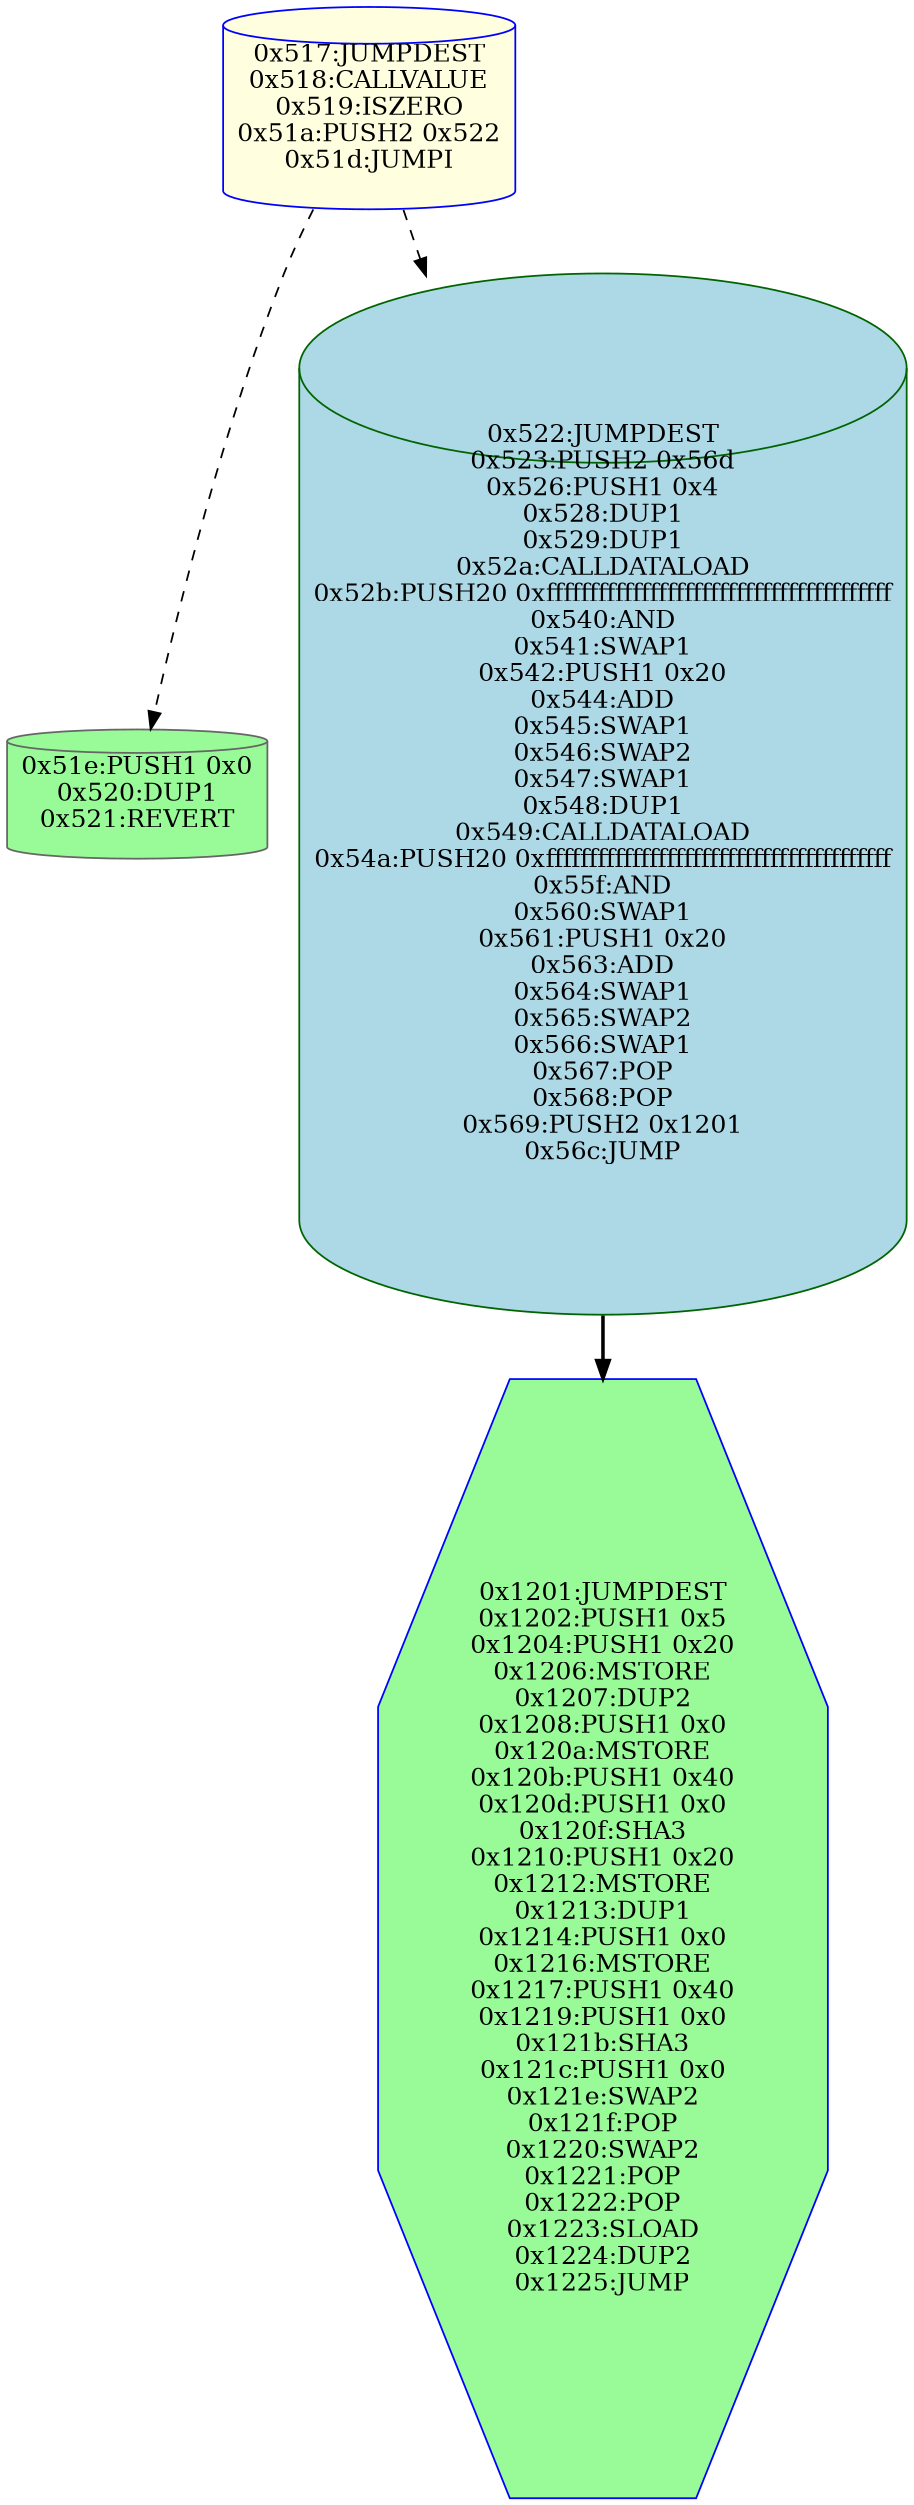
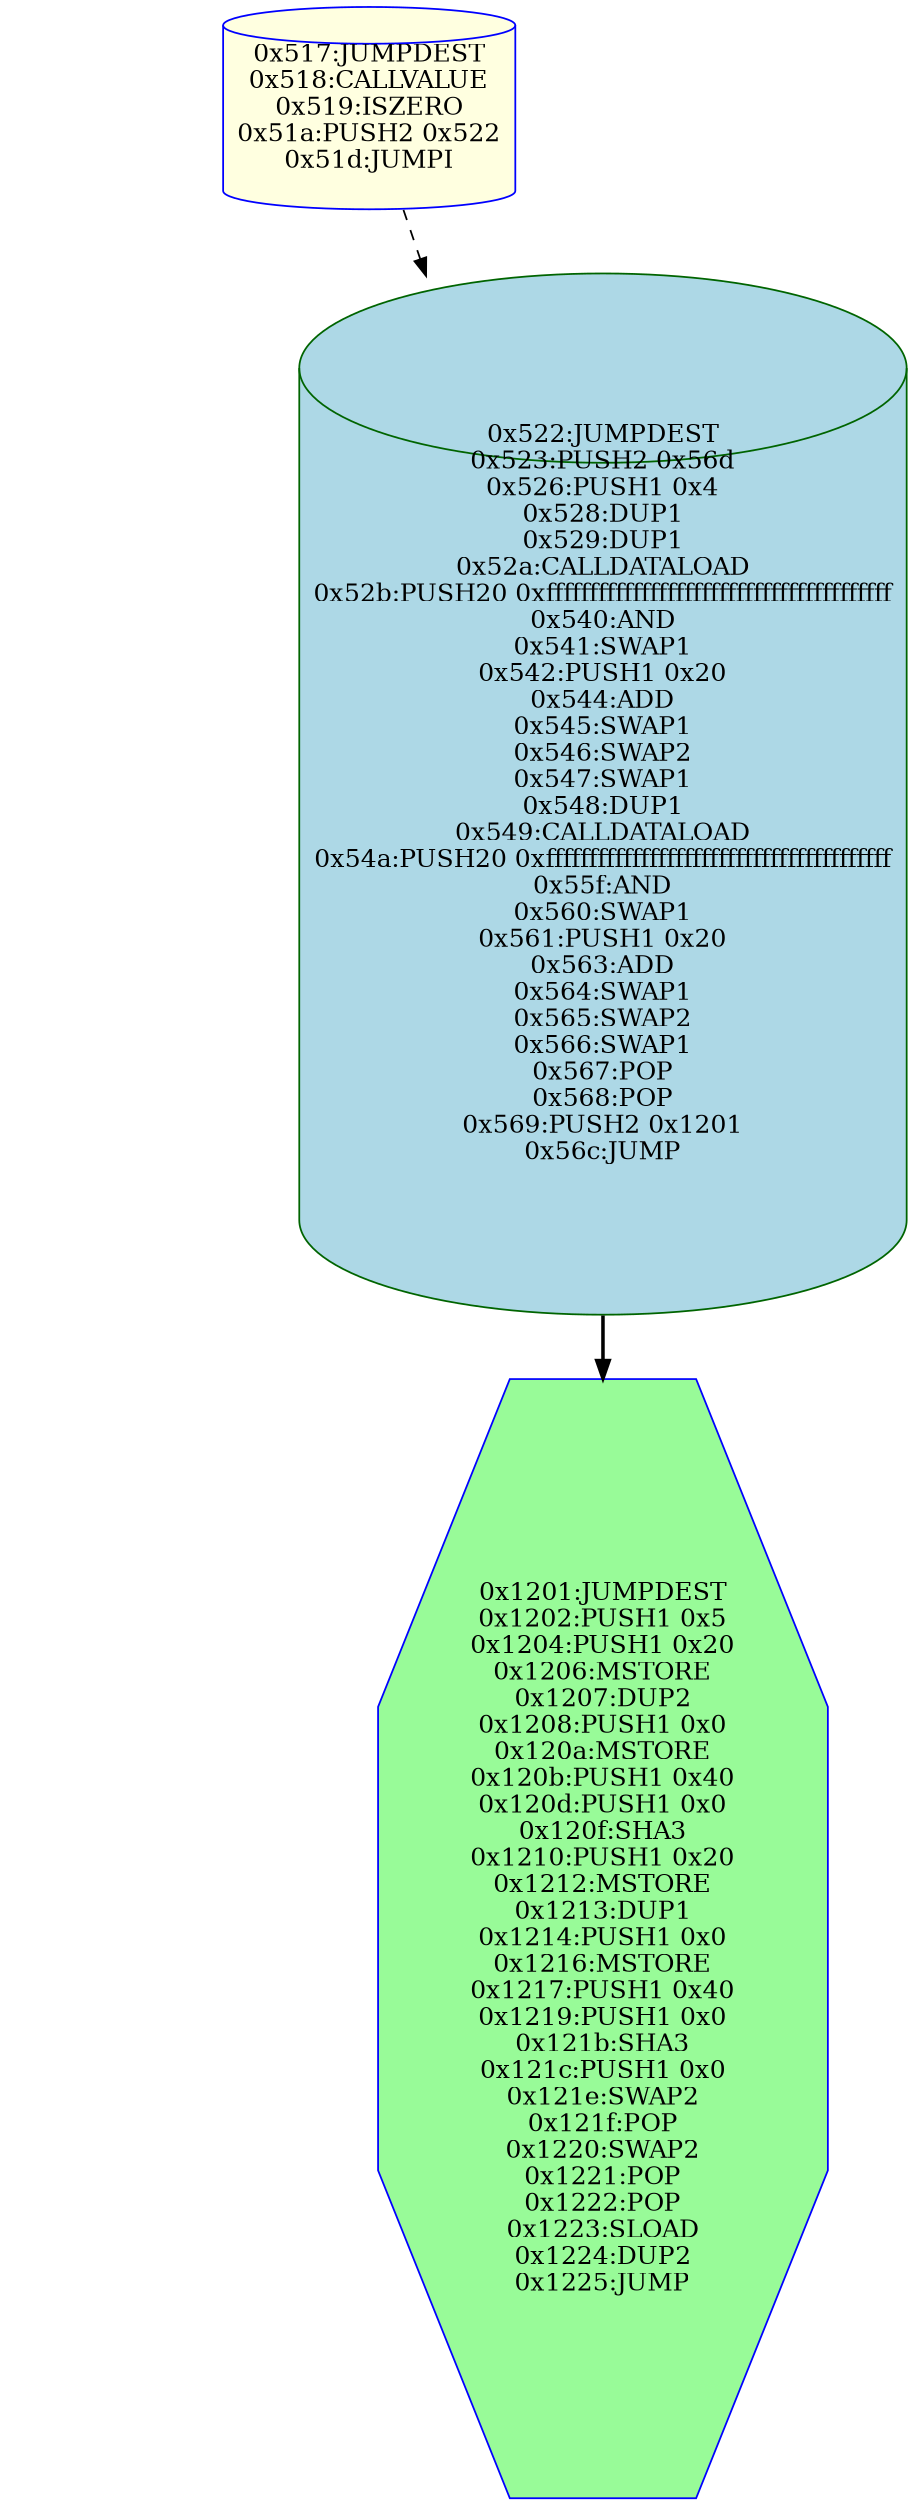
(137, 794) -> none
